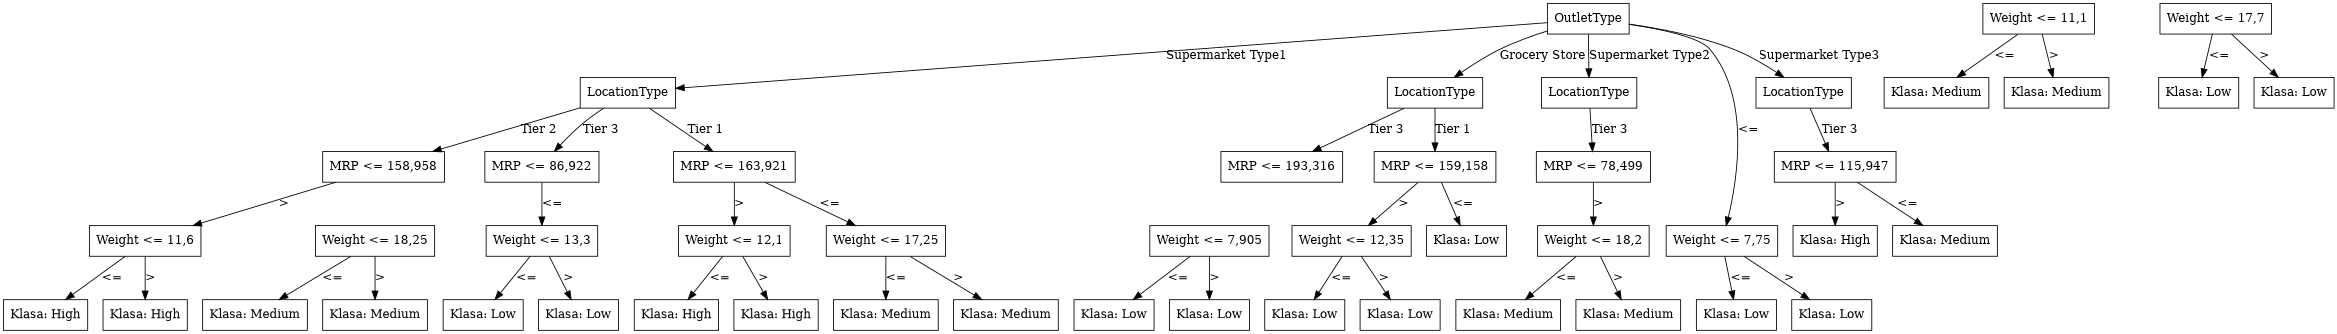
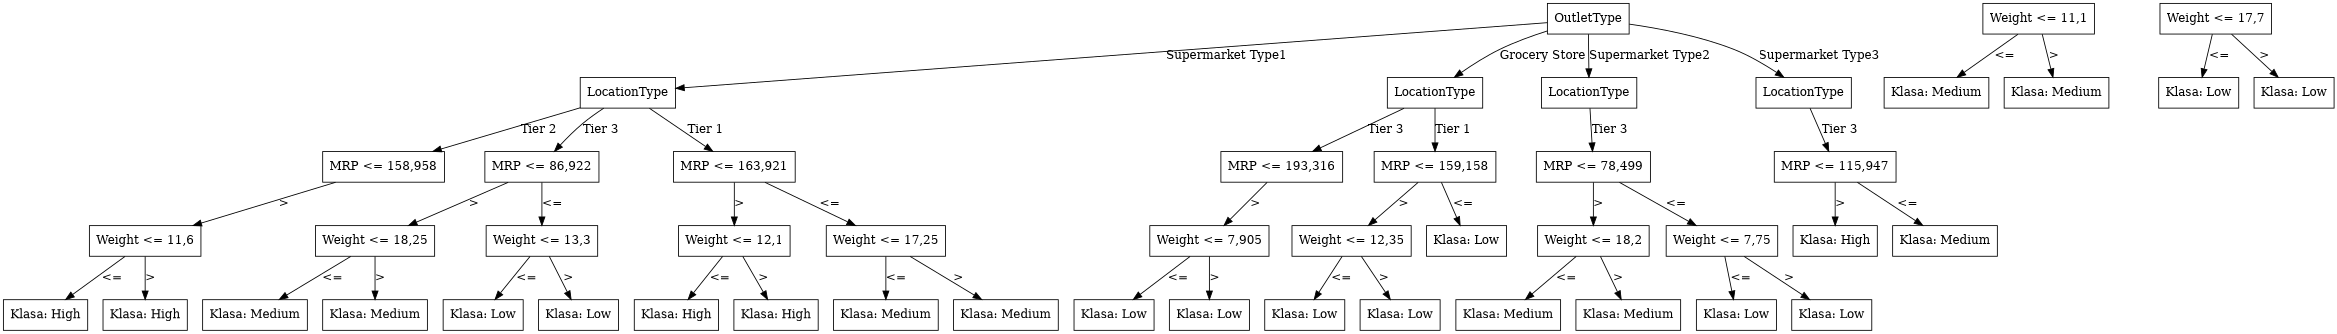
(1730, 89) -> (1654, 202)
none -> (1249, 201)
none -> (462, 202)
